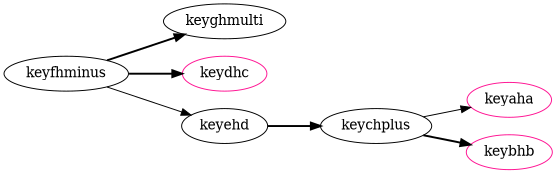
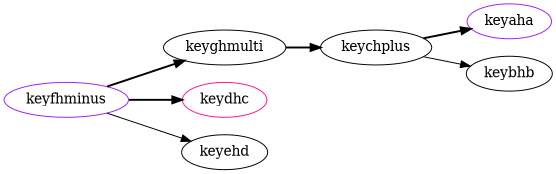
(66, 74) -> (66, 100)
(509, 100) -> (509, 21)
(442, 113) -> (442, 35)
(289, 126) -> (298, 48)
(442, 139) -> (442, 60)
(509, 152) -> (509, 74)
